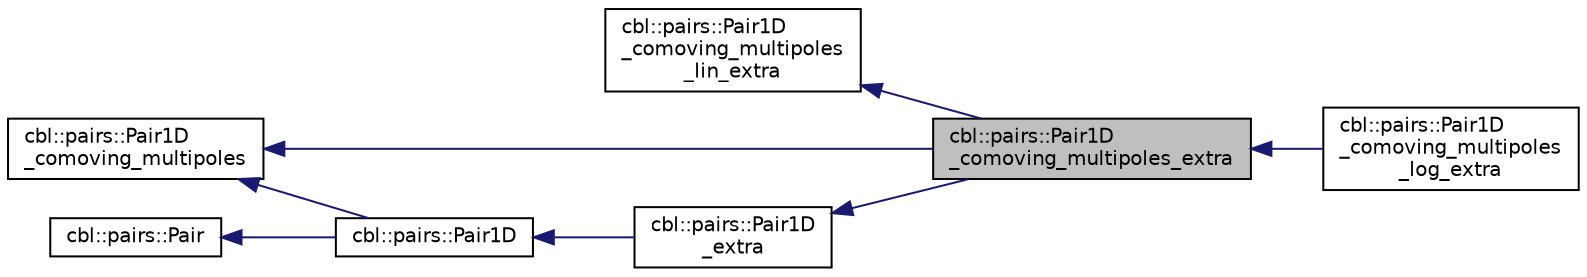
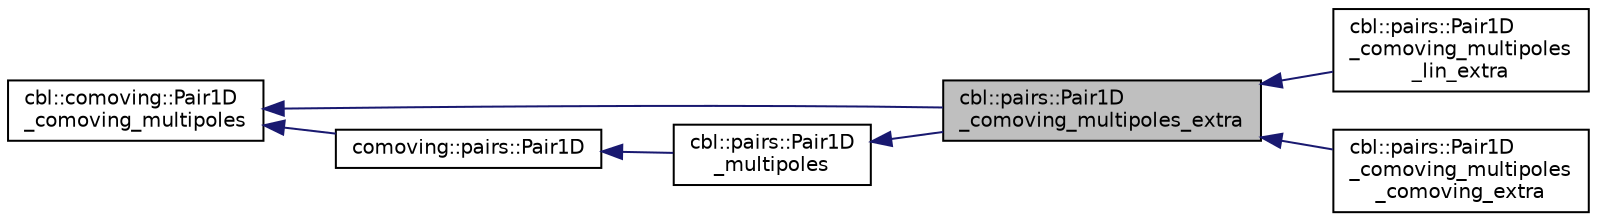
(931, 105) -> (1307, 76)
(136, 149) -> (136, 111)
(1451, 149) -> (1461, 171)
(136, 237) -> none
(434, 237) -> (469, 149)
(733, 237) -> (772, 155)
